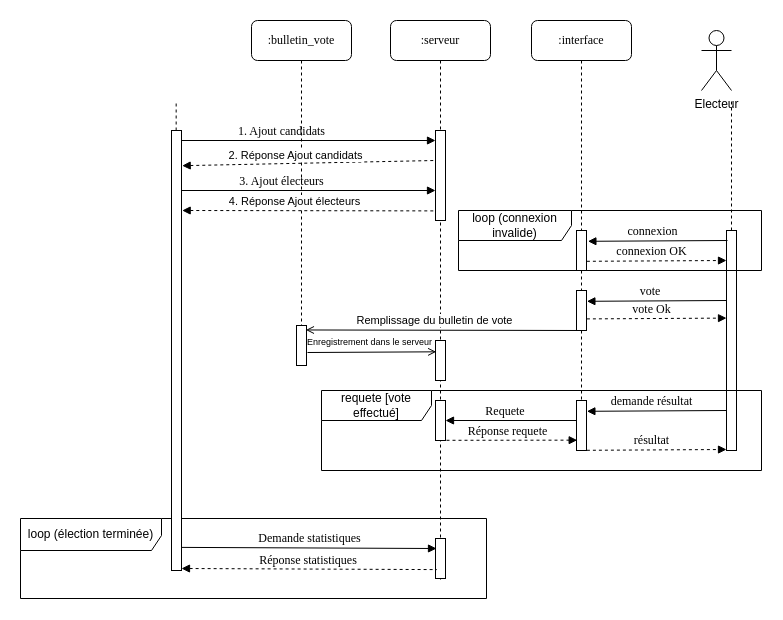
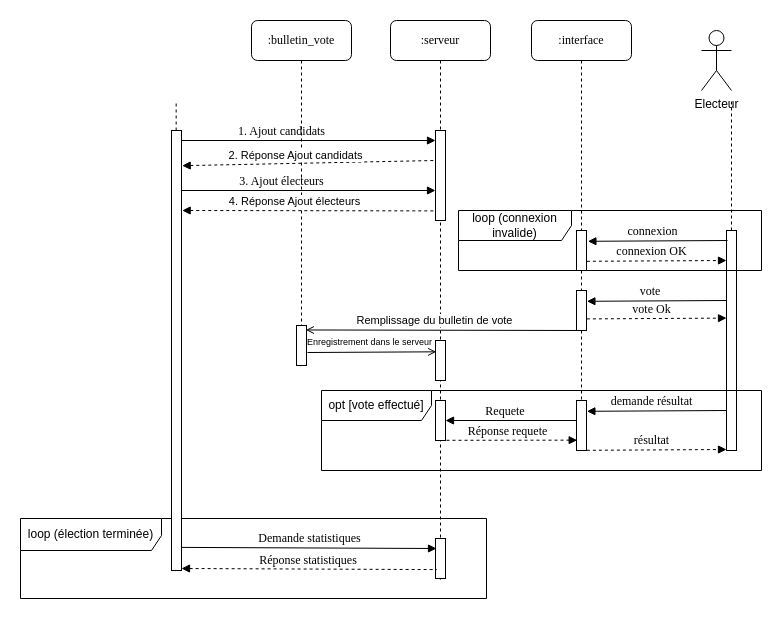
(377, 406) -> (377, 406)
